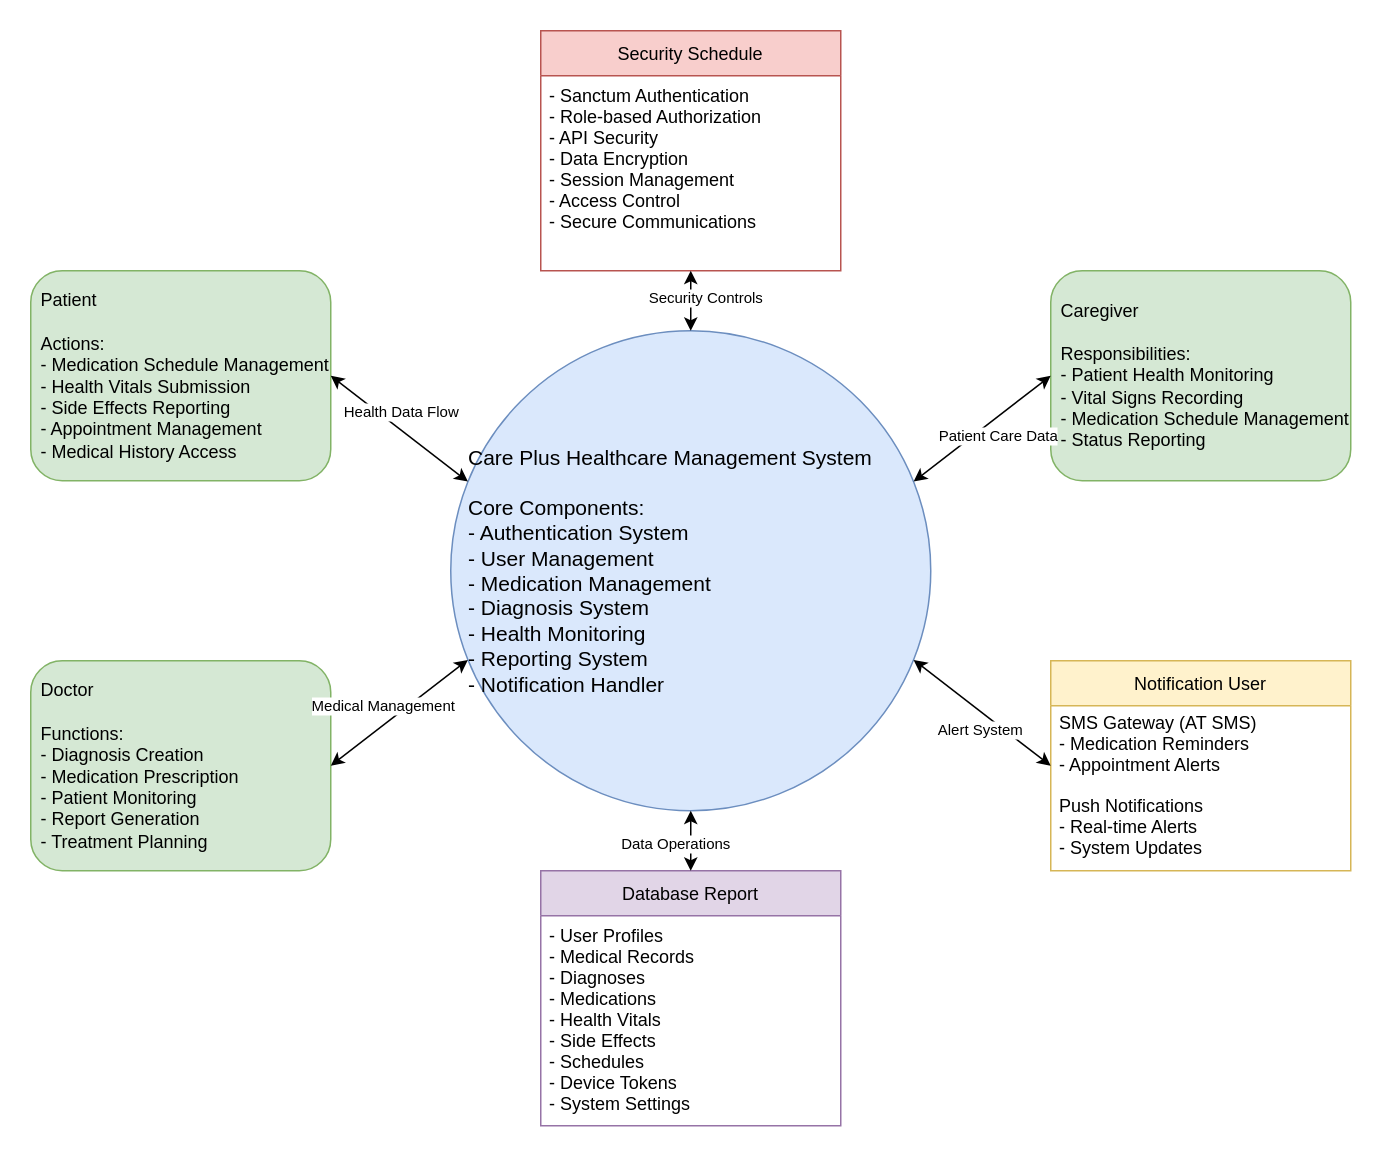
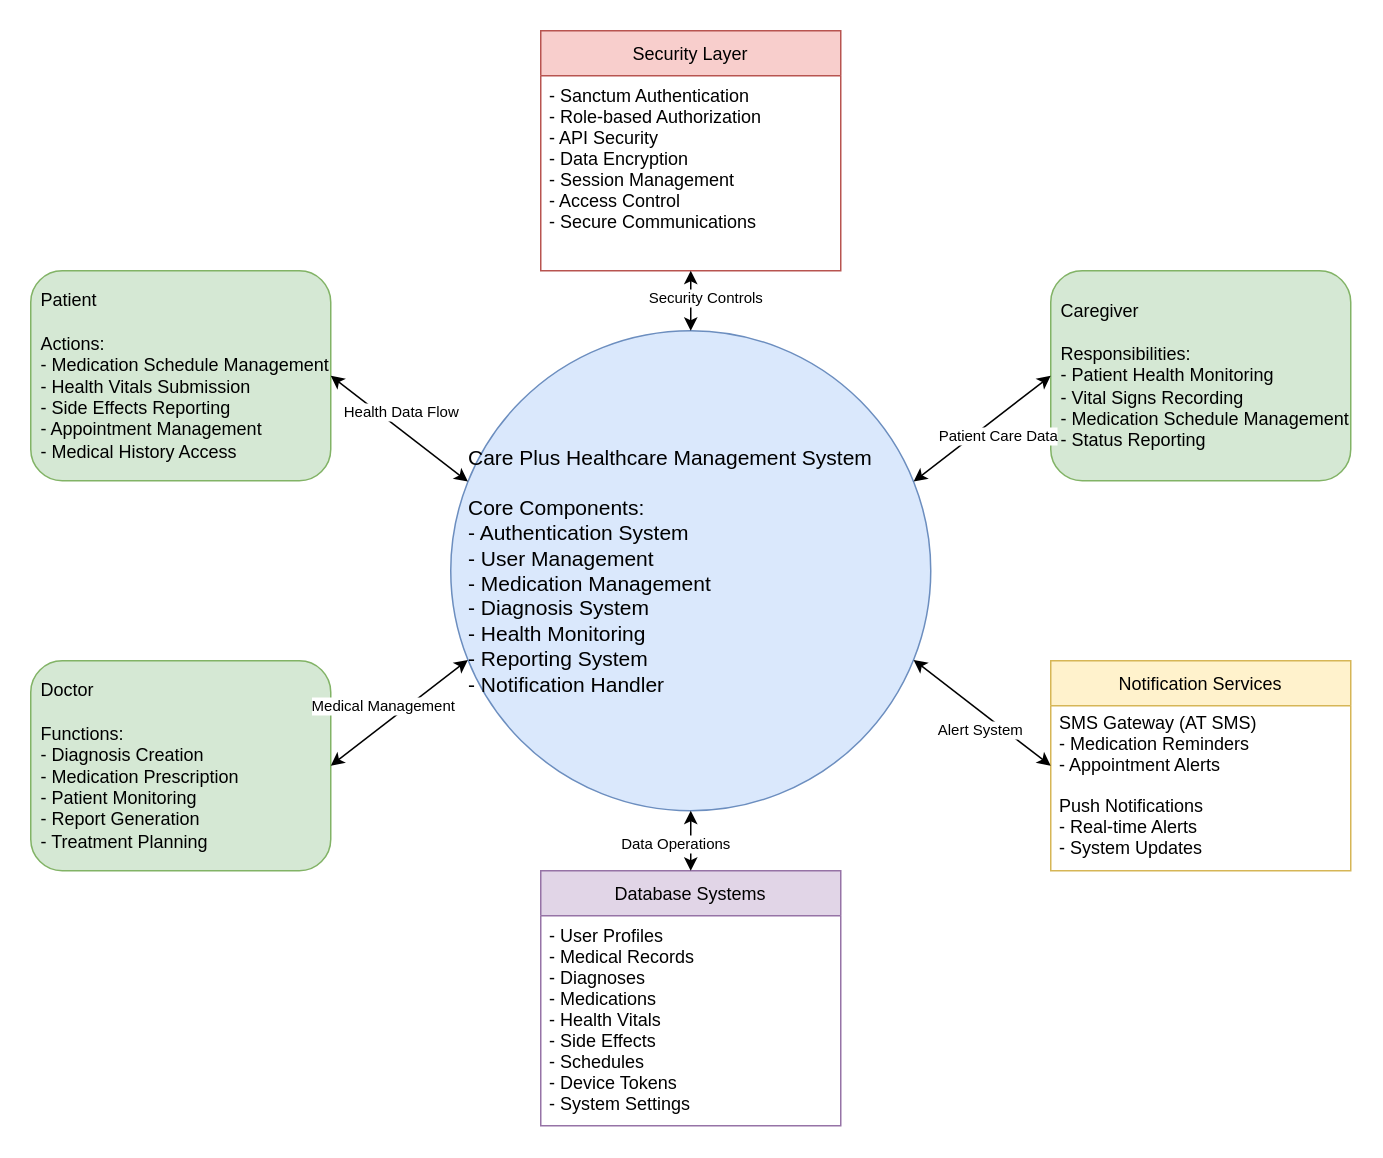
(690, 54) -> (690, 54)
(1200, 684) -> (1200, 684)
(690, 894) -> (690, 894)
